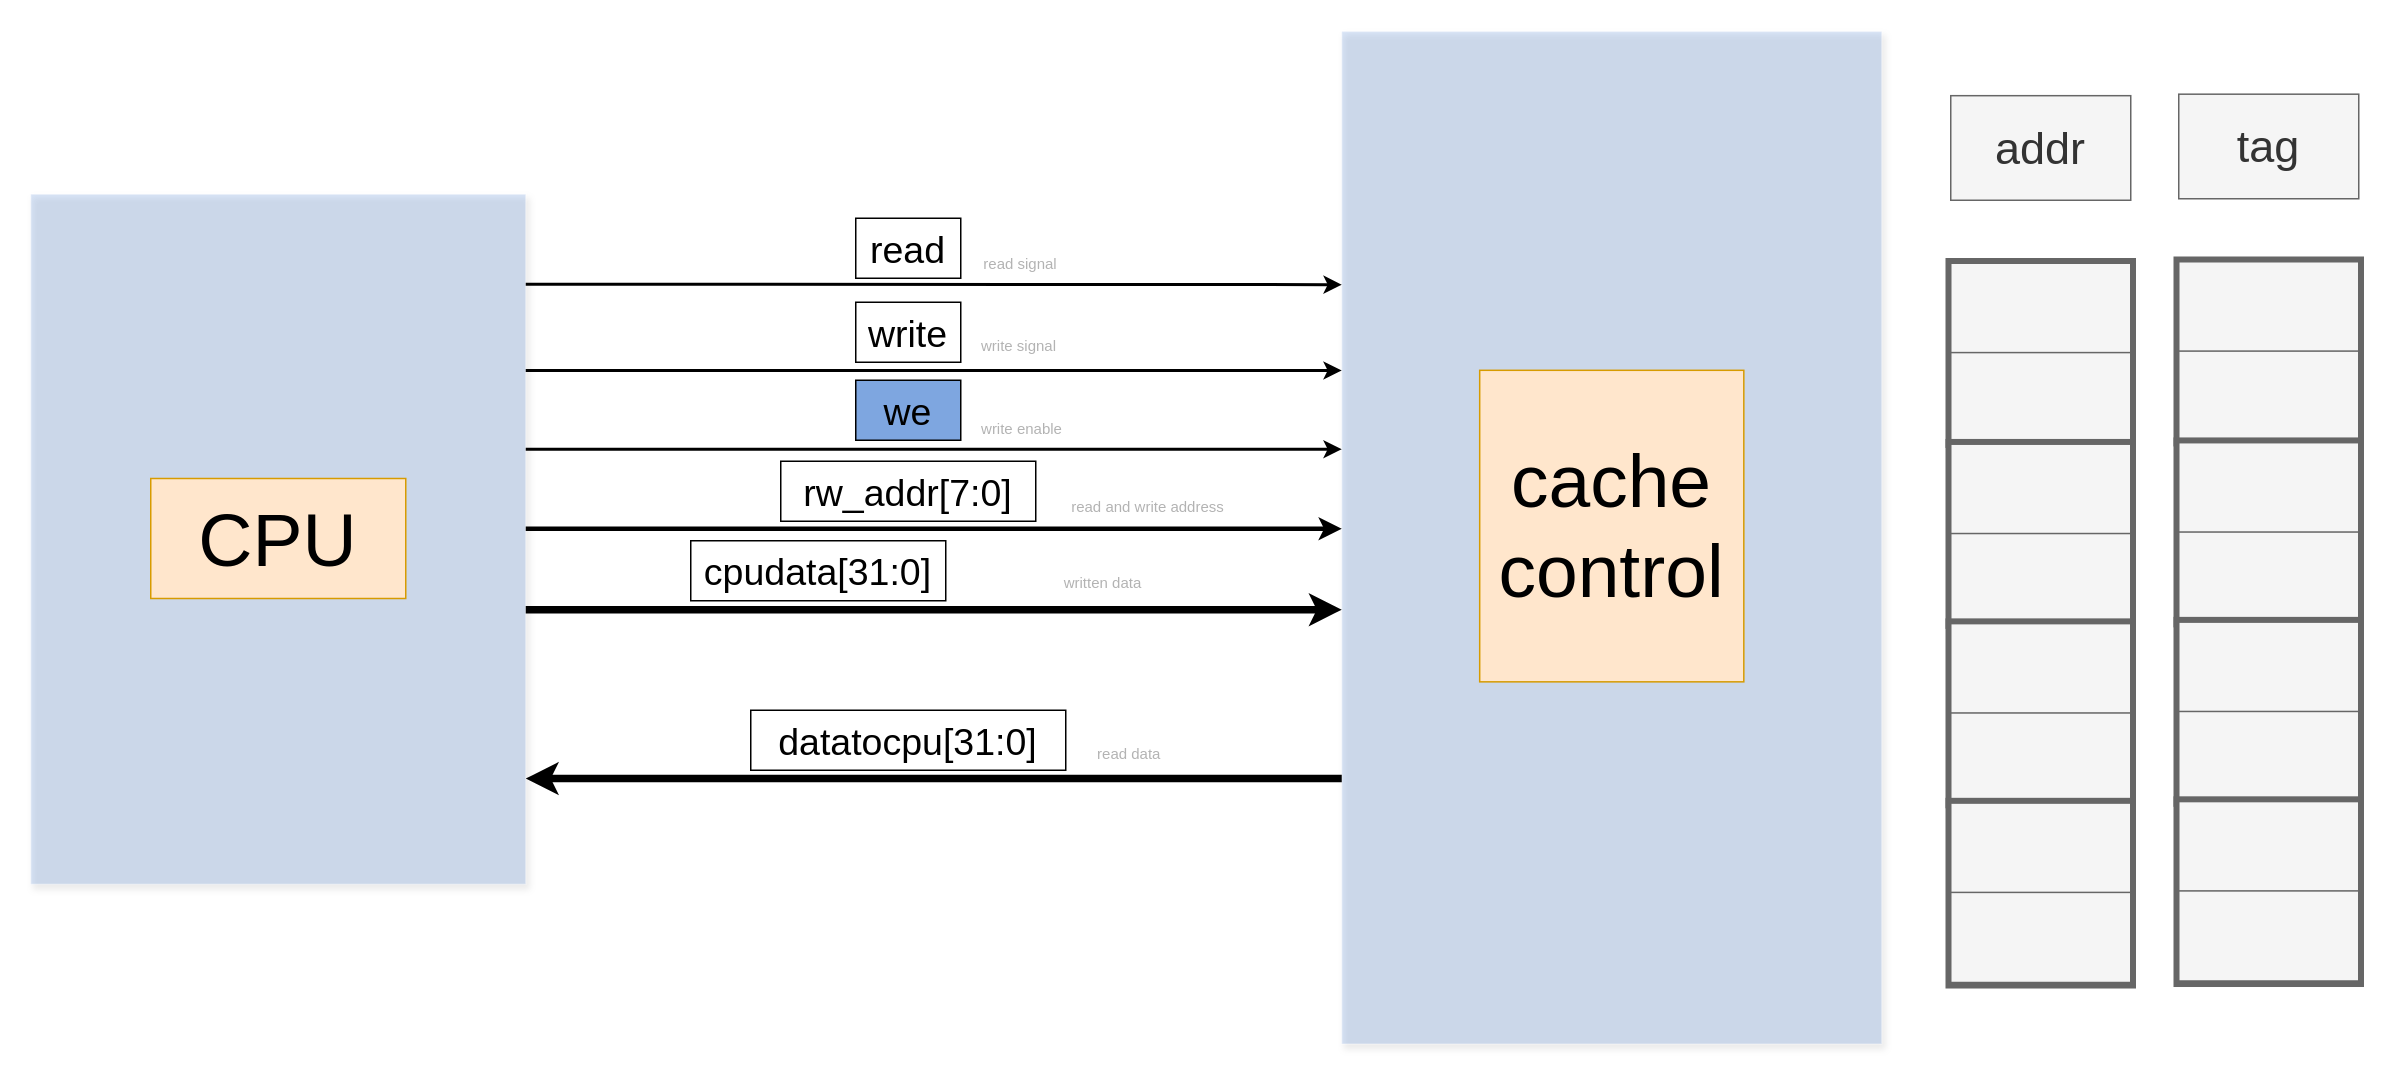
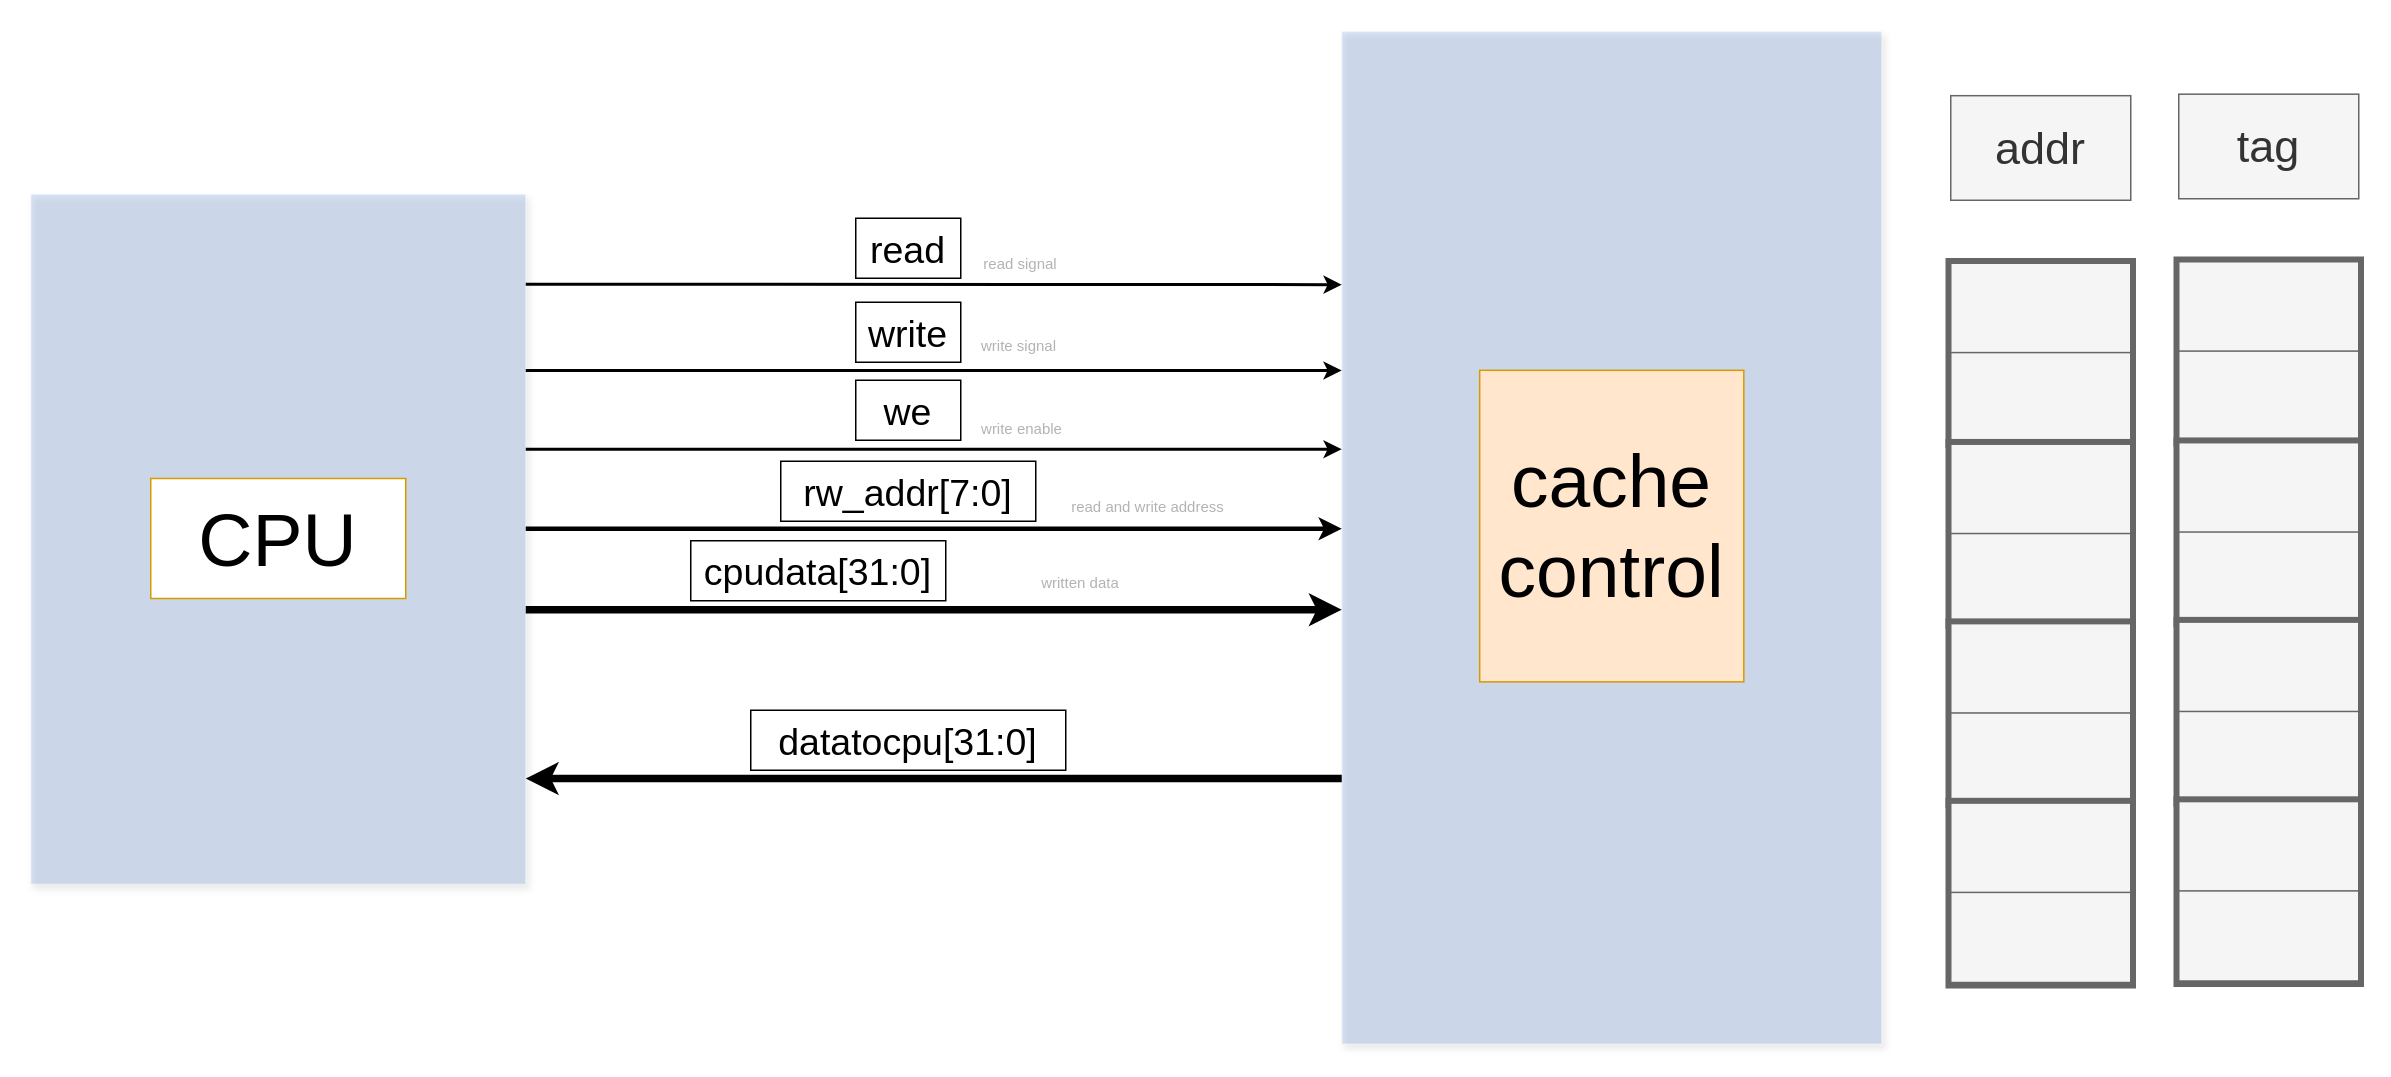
(908, 410) -> (908, 410)
(278, 539) -> (278, 539)
(1103, 583) -> (1081, 583)
(1130, 754) -> none
